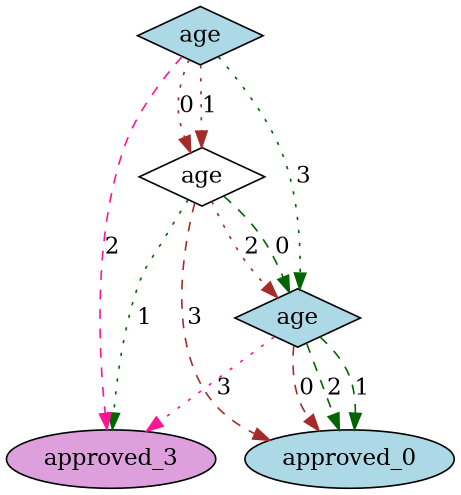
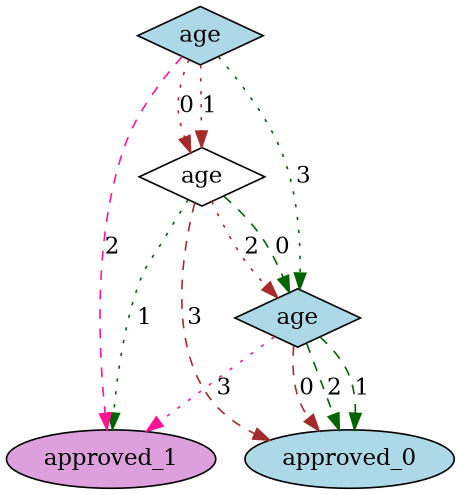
(111, 459) -> (111, 459)
